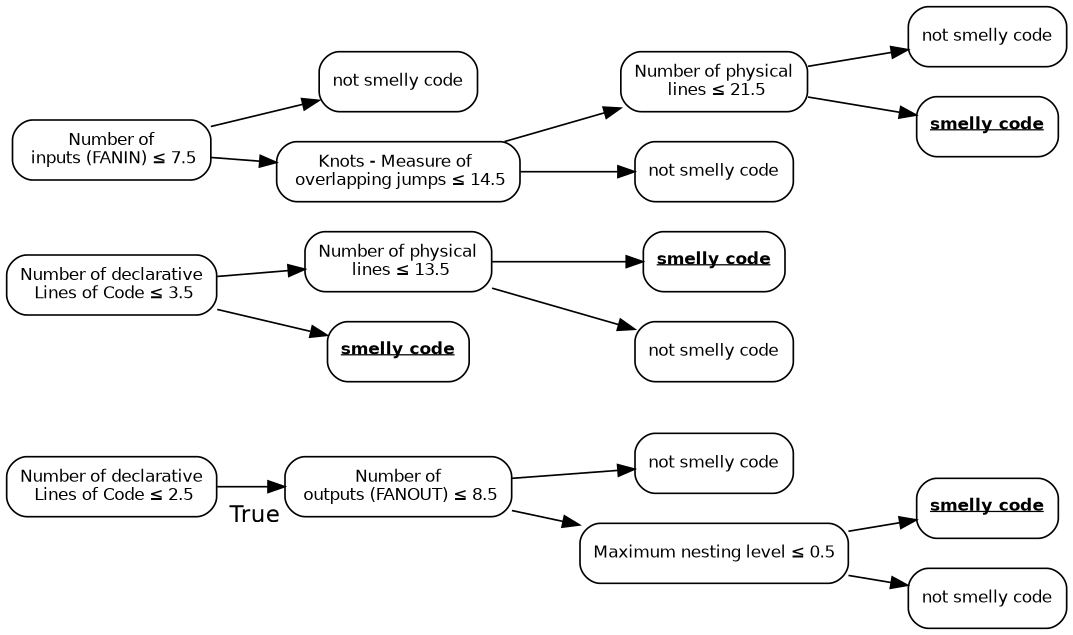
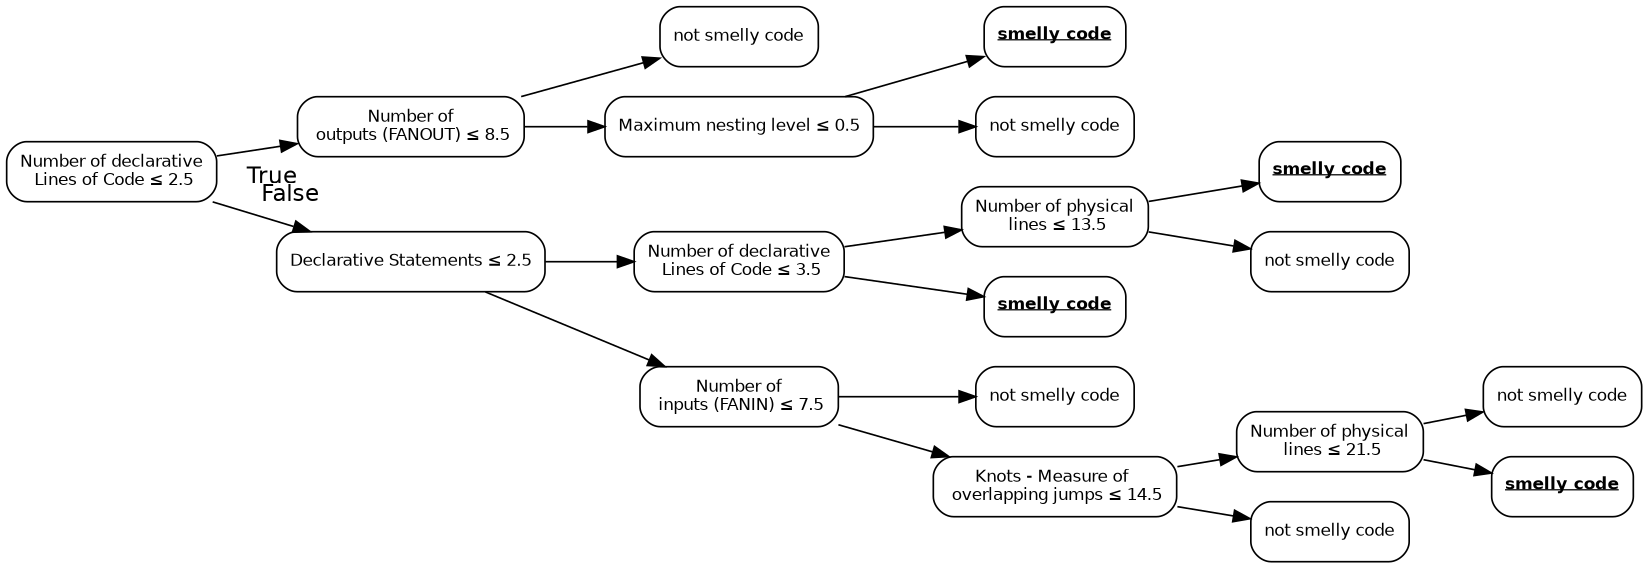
none -> (411, 262)
